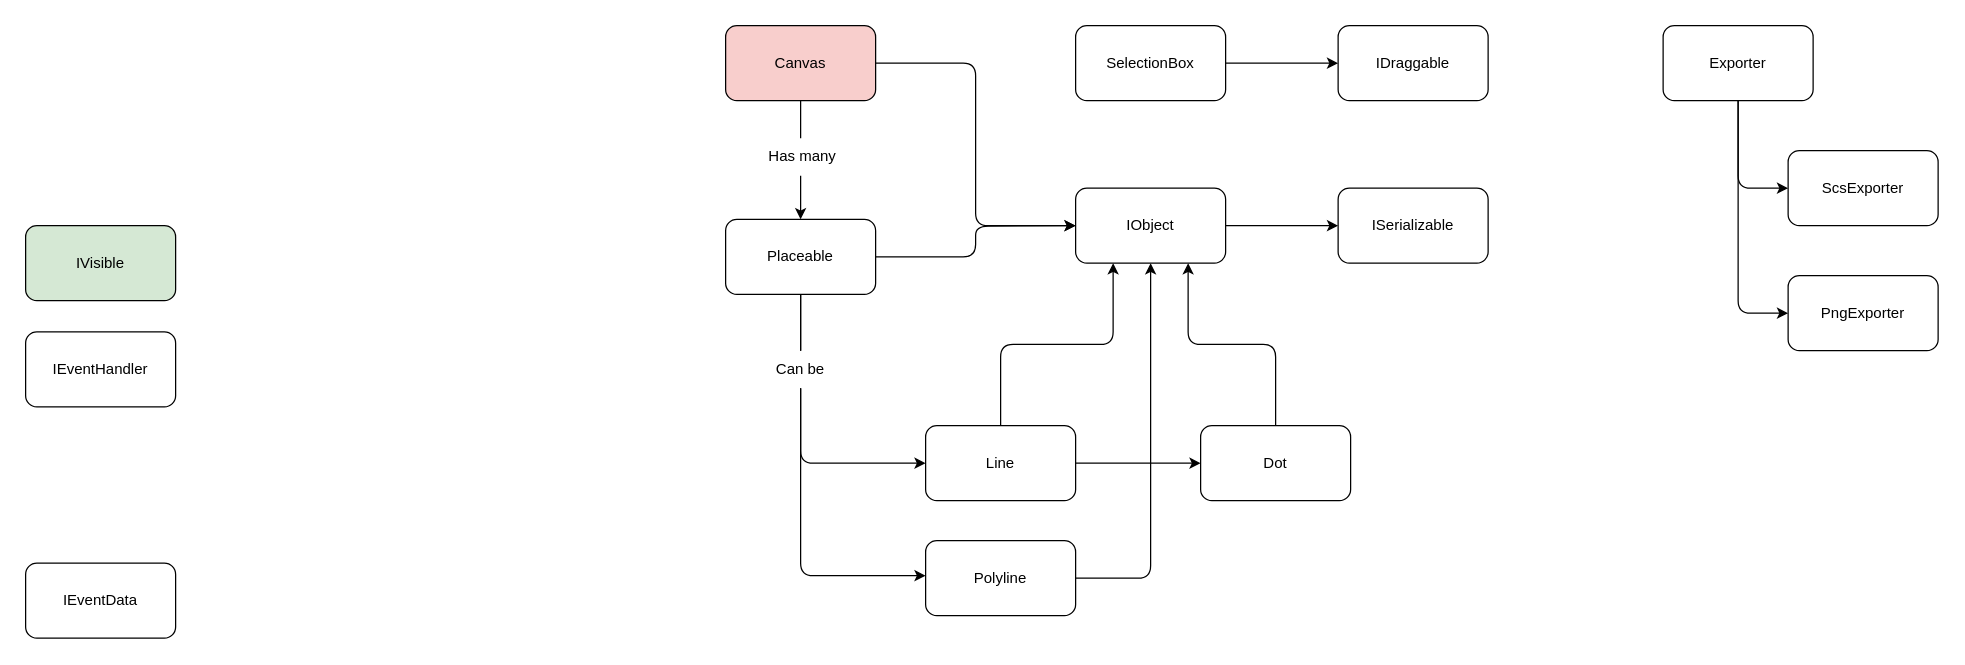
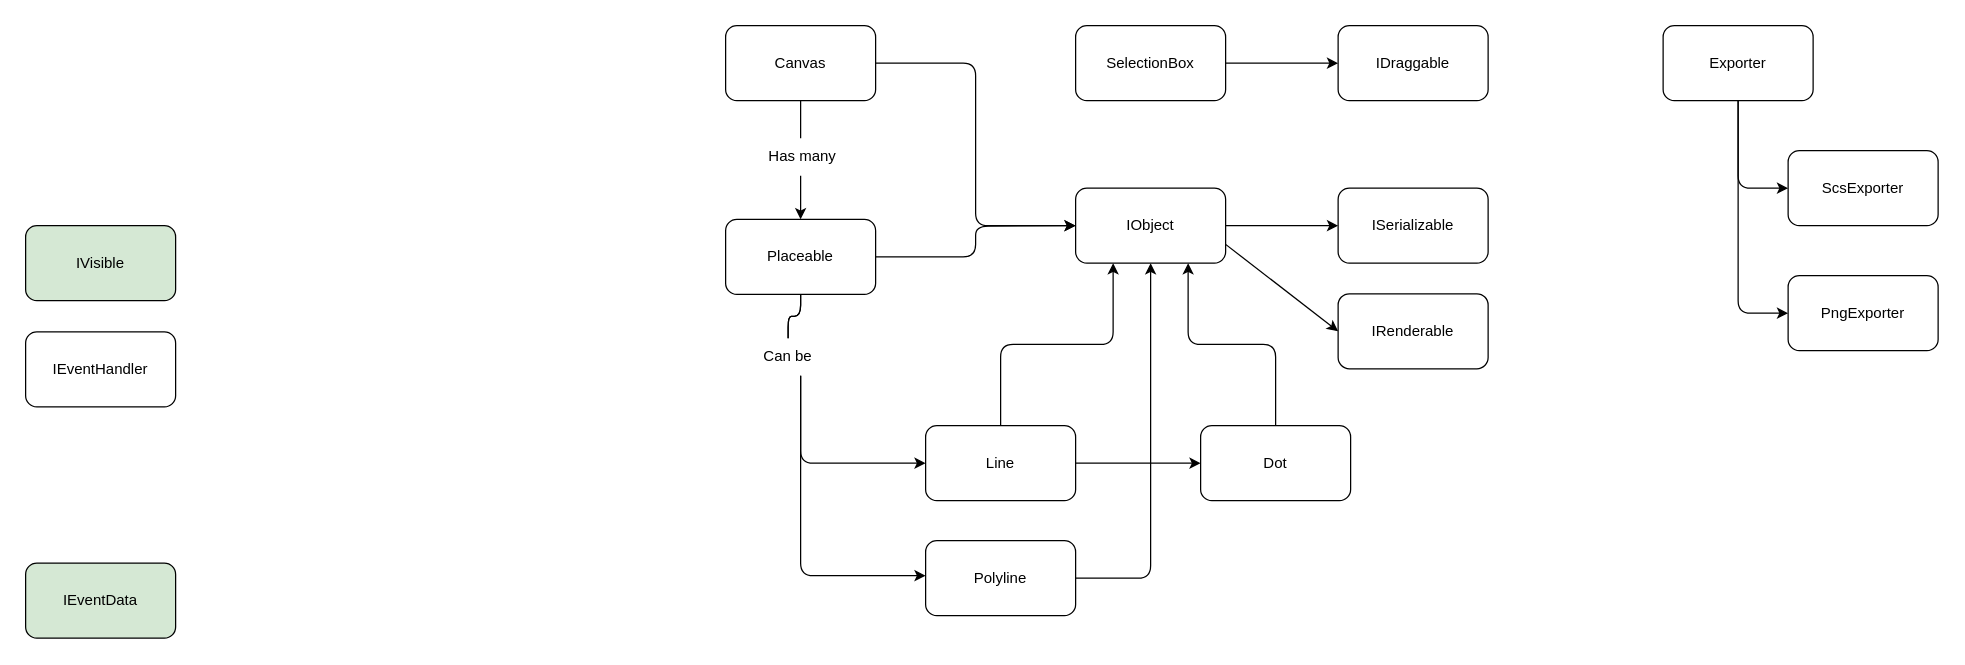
(801, 63) -> (801, 63)
none -> (1279, 285)
none -> (1413, 331)
(801, 369) -> (788, 357)
(101, 601) -> (101, 601)
